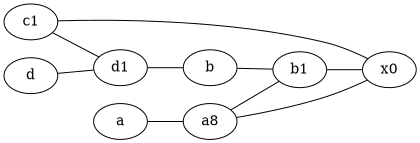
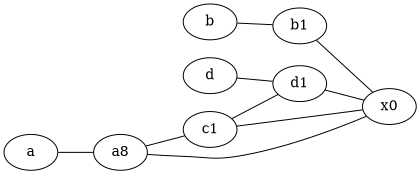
(165, 68) -> (345, 95)
(255, 96) -> (165, 141)
